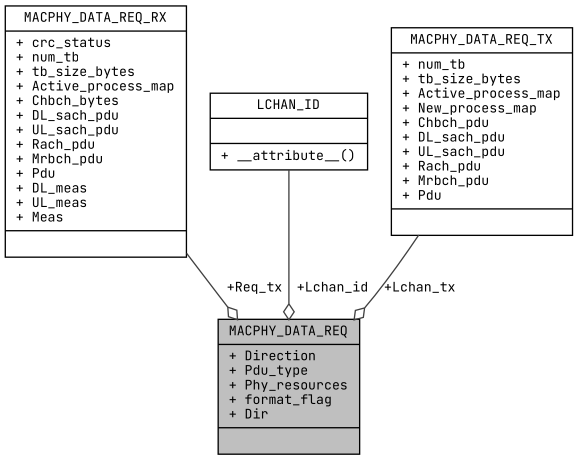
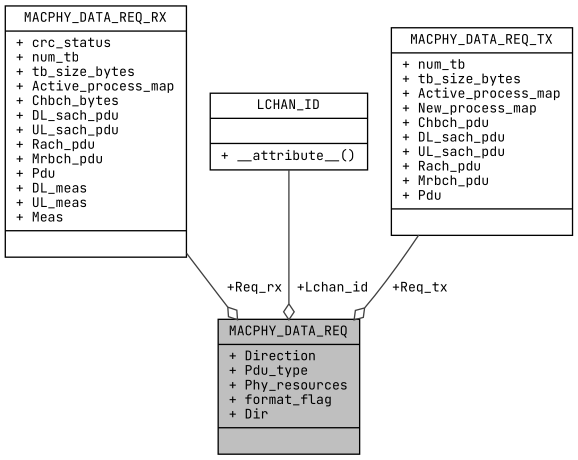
(251, 288) -> (251, 288)
(416, 288) -> (416, 288)
